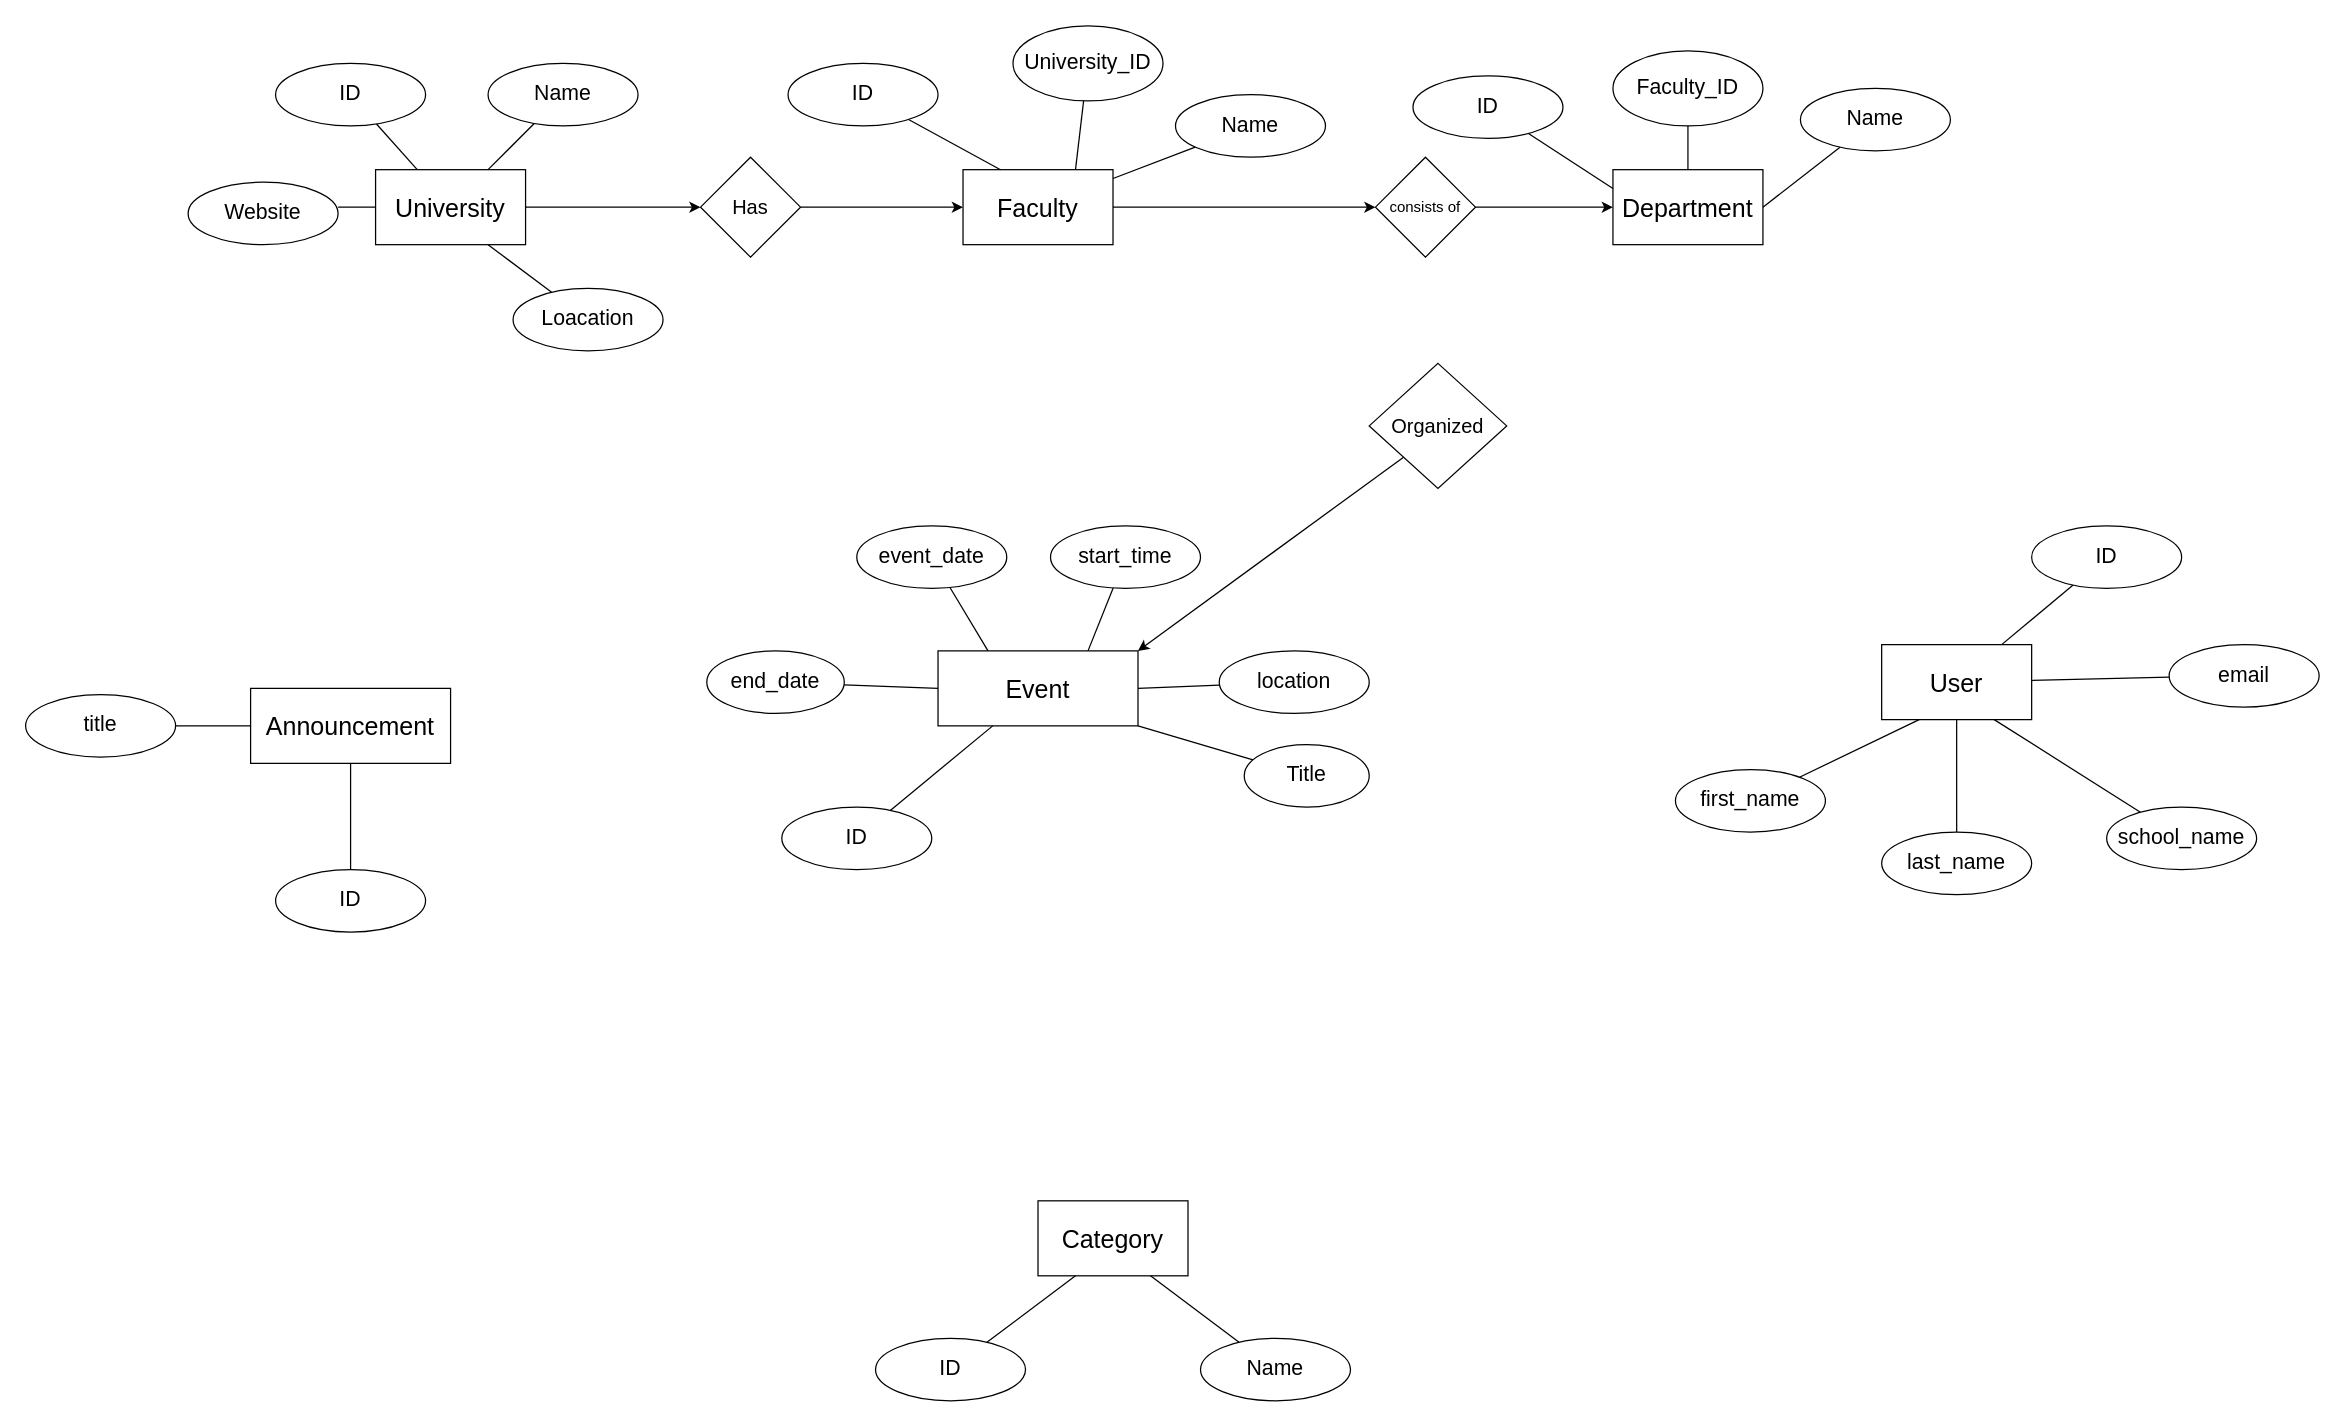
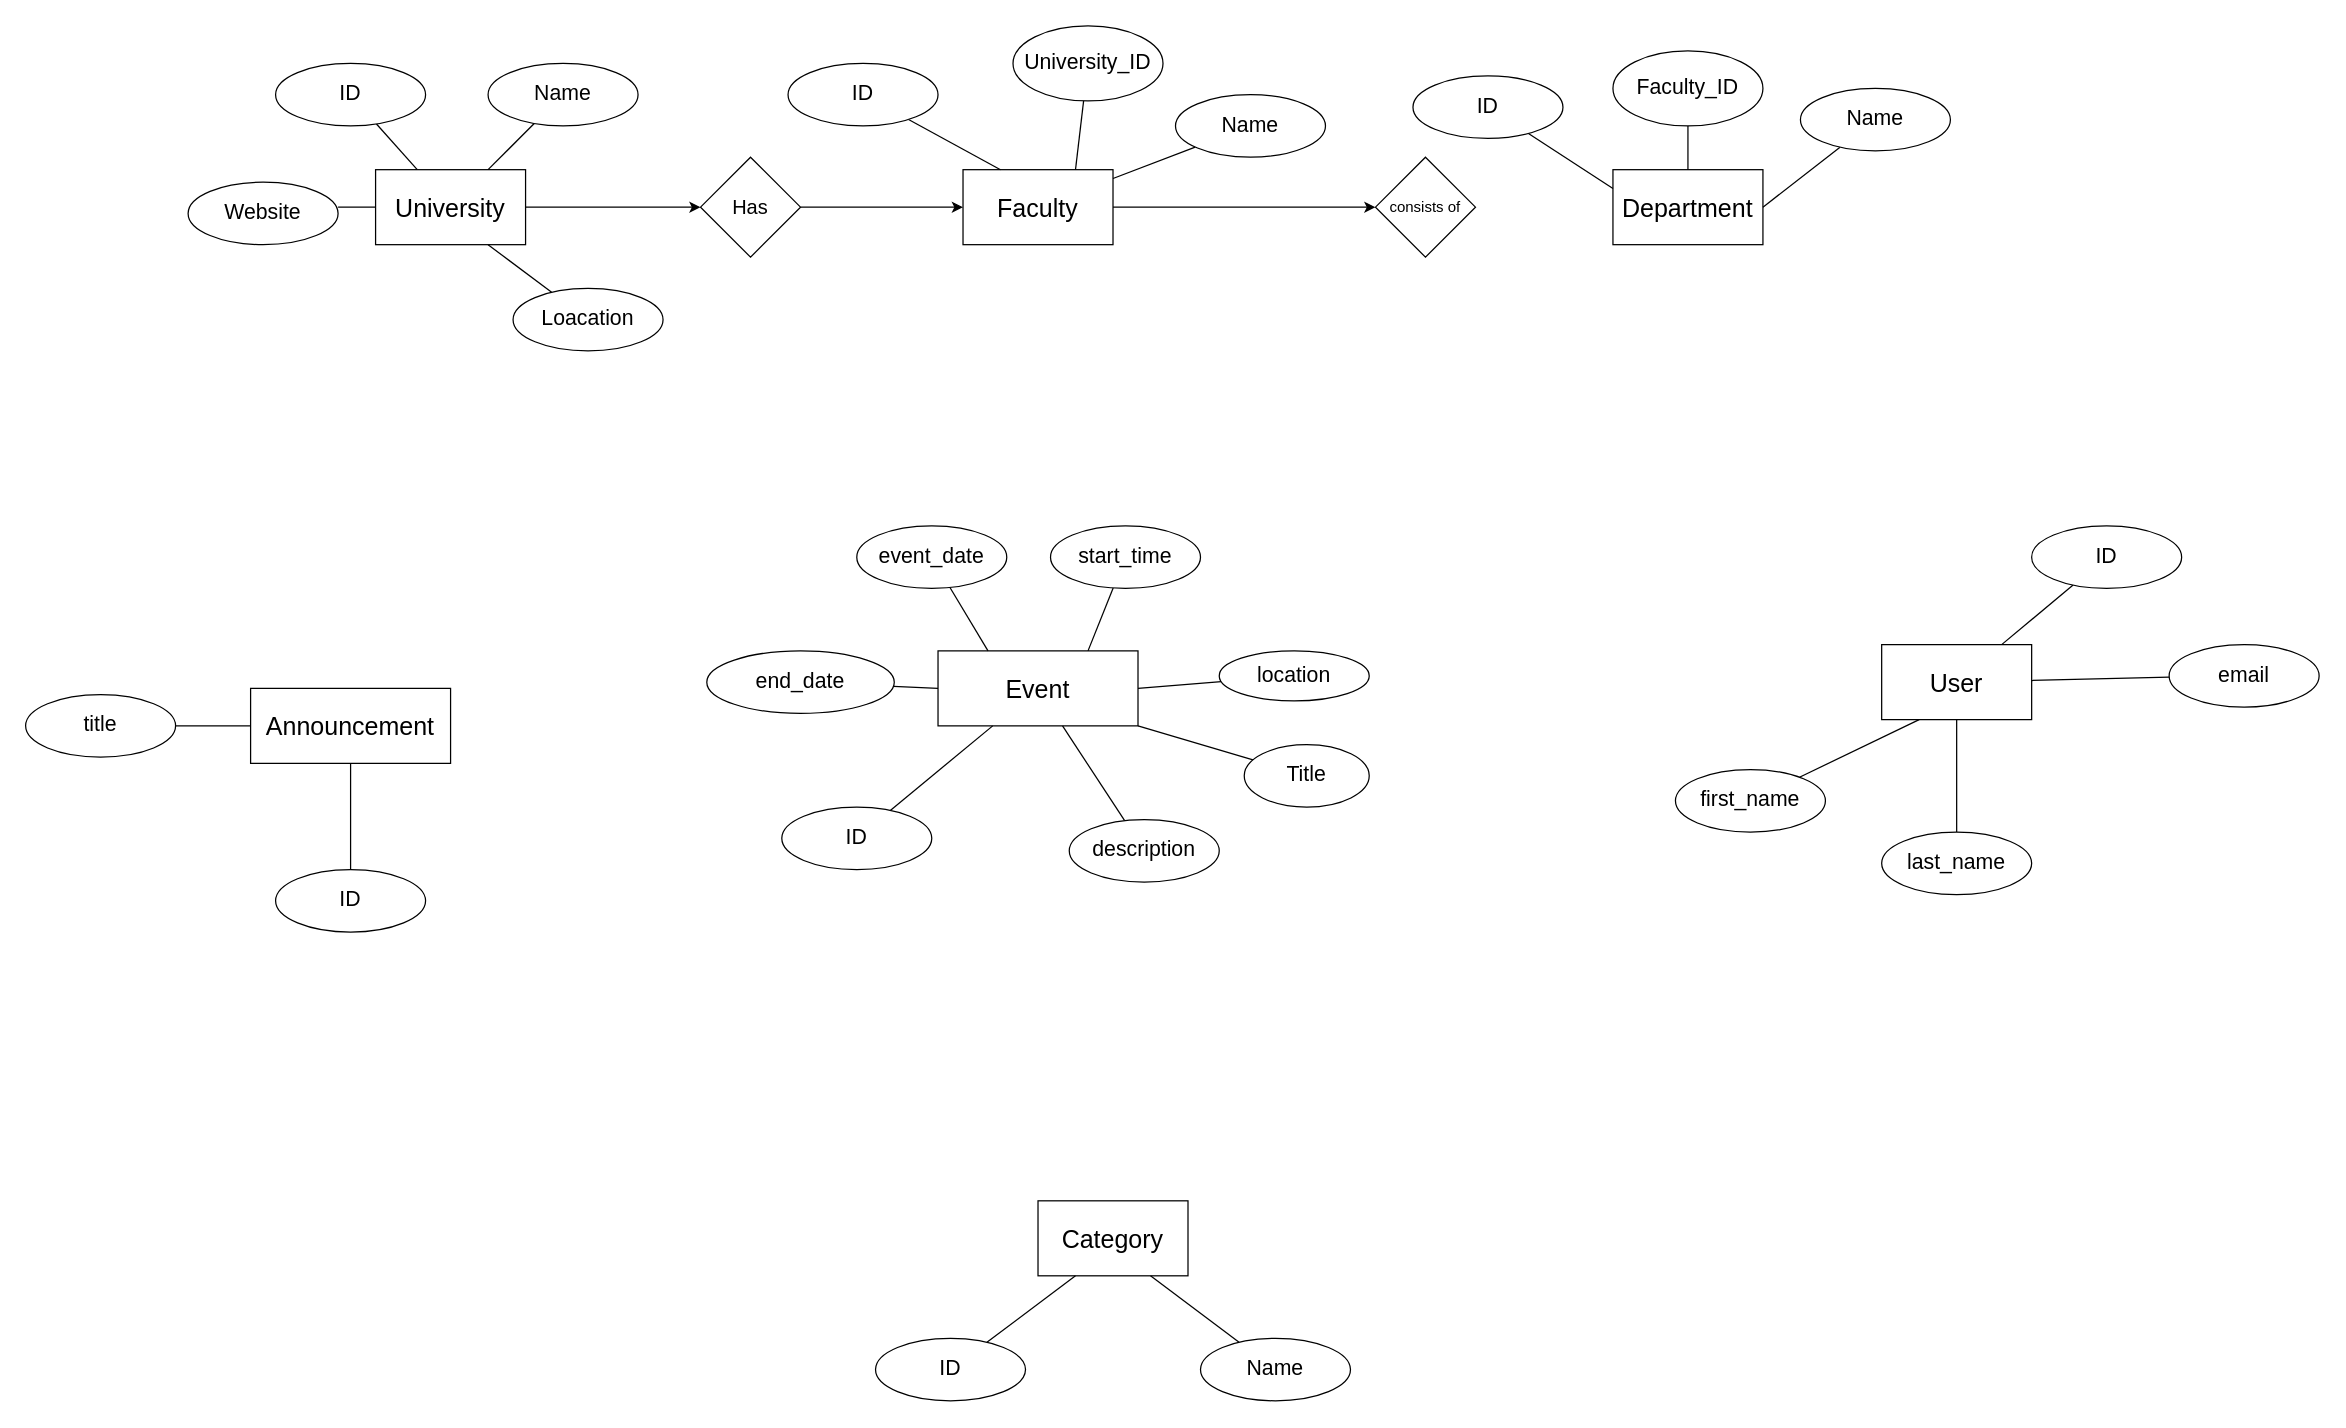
(1540, 207) -> none
(1438, 426) -> none
(1274, 551) -> none
(776, 682) -> (801, 682)
(1294, 682) -> (1294, 676)
(2068, 766) -> none
none -> (1094, 773)
(2182, 838) -> none
none -> (1144, 851)
